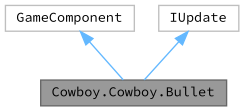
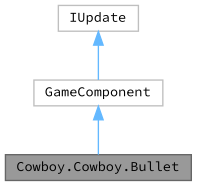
(162, 61) -> (98, 63)
